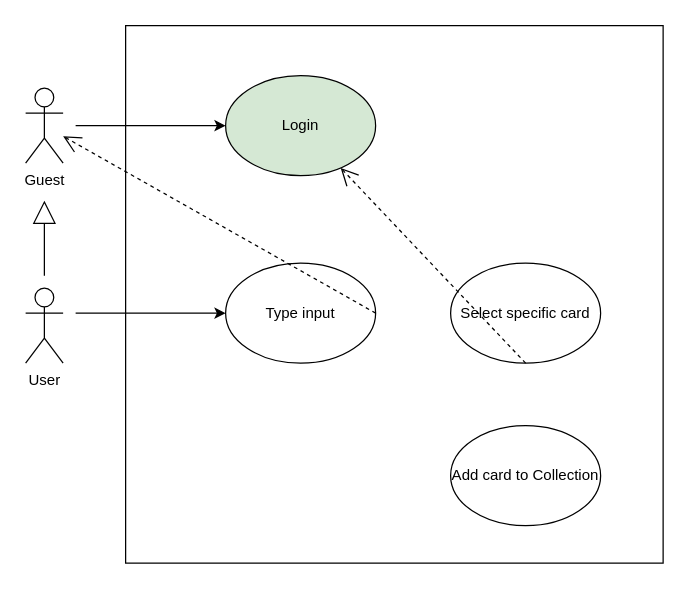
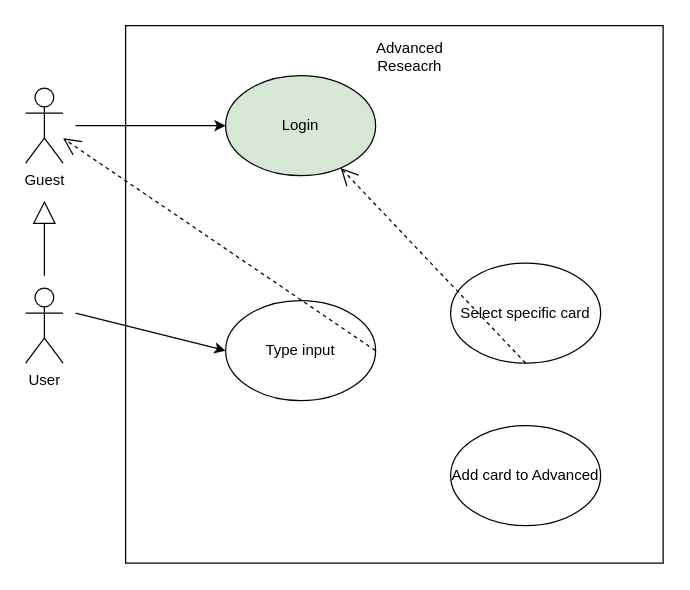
none -> (410, 57)
(301, 313) -> (301, 351)
(526, 476) -> (526, 476)
